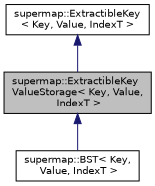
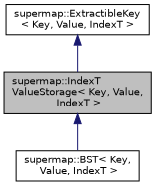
(78, 93) -> (78, 93)
